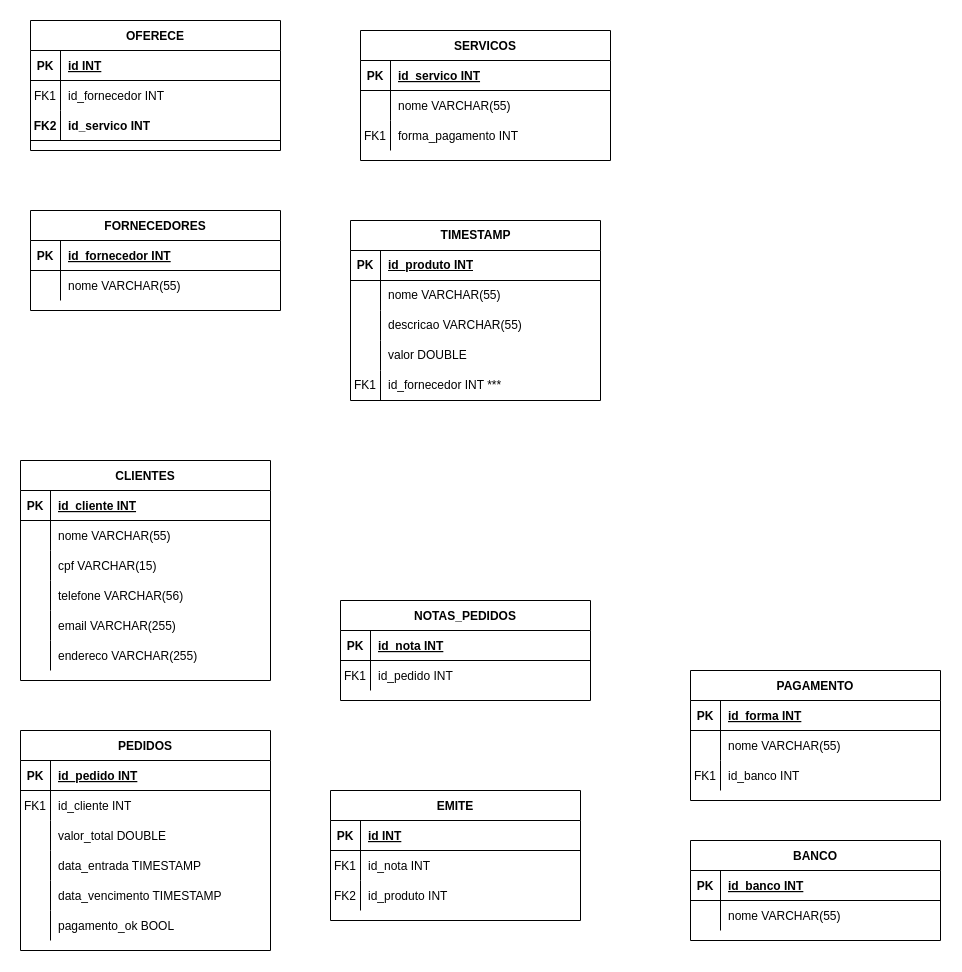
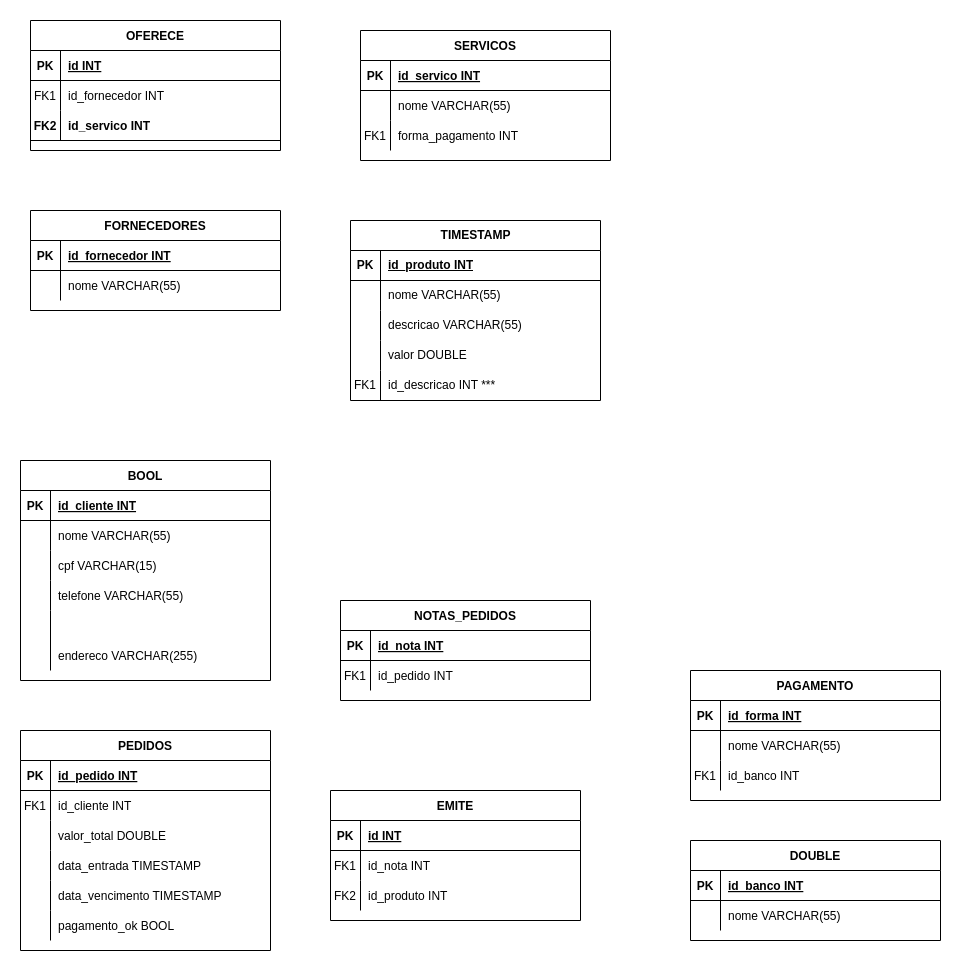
(454, 386) -> (449, 386)
(145, 476) -> (145, 476)
(122, 596) -> (122, 596)
(161, 626) -> none
(815, 856) -> (815, 856)
